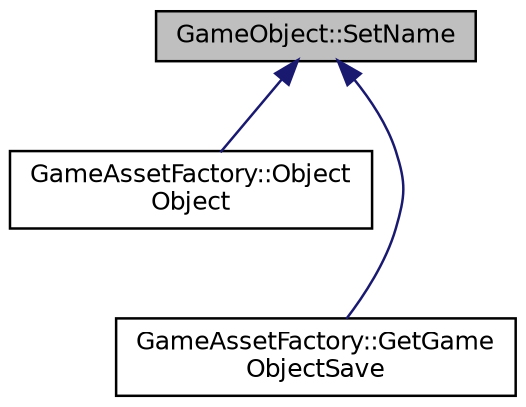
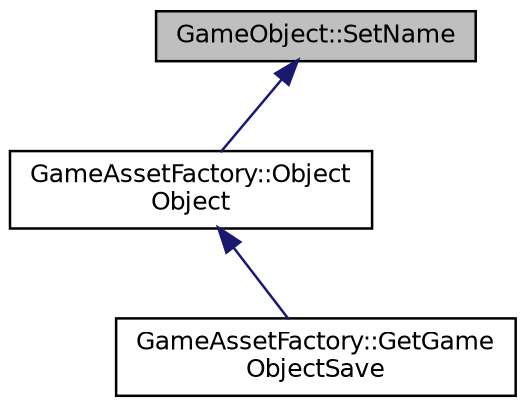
(402, 200) -> (261, 283)
